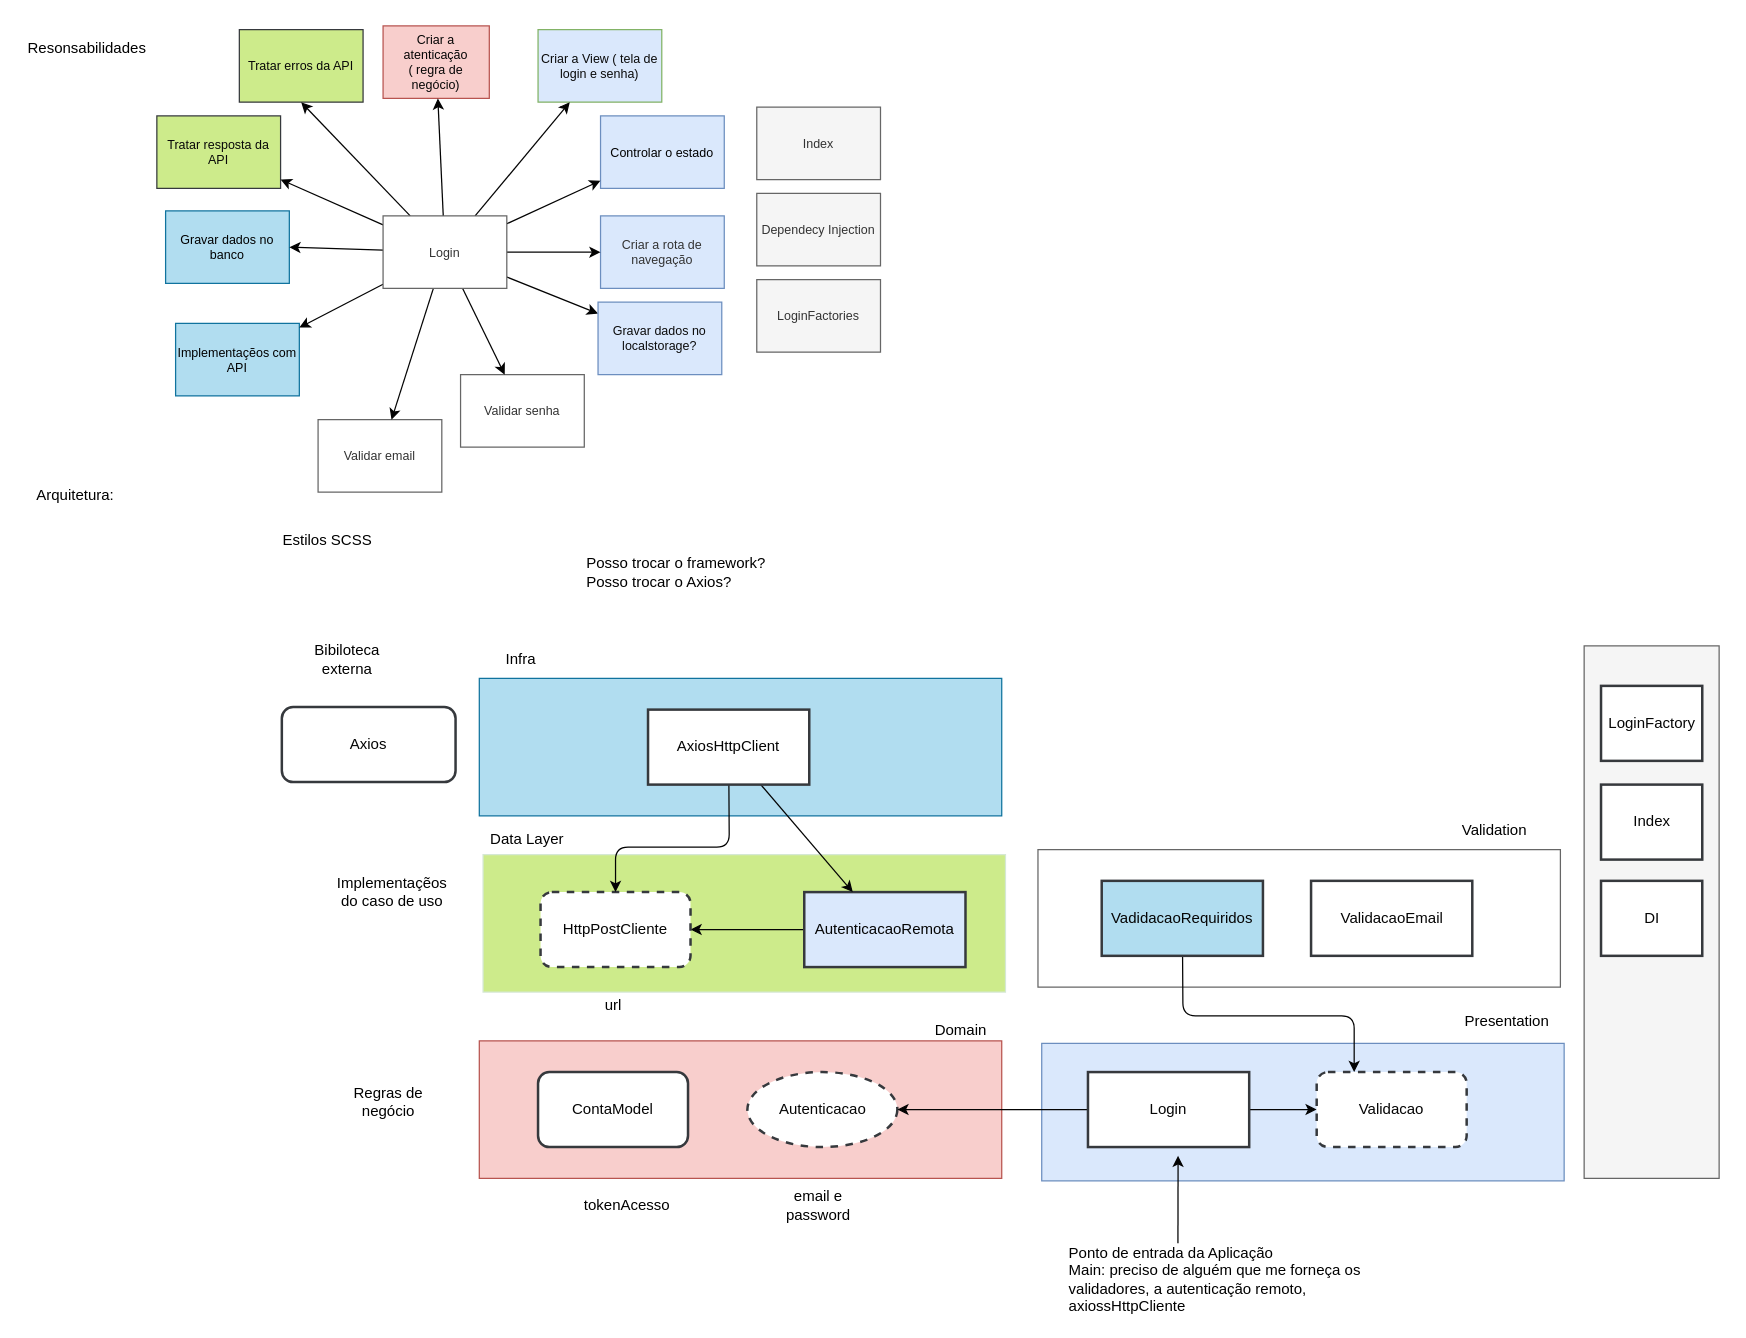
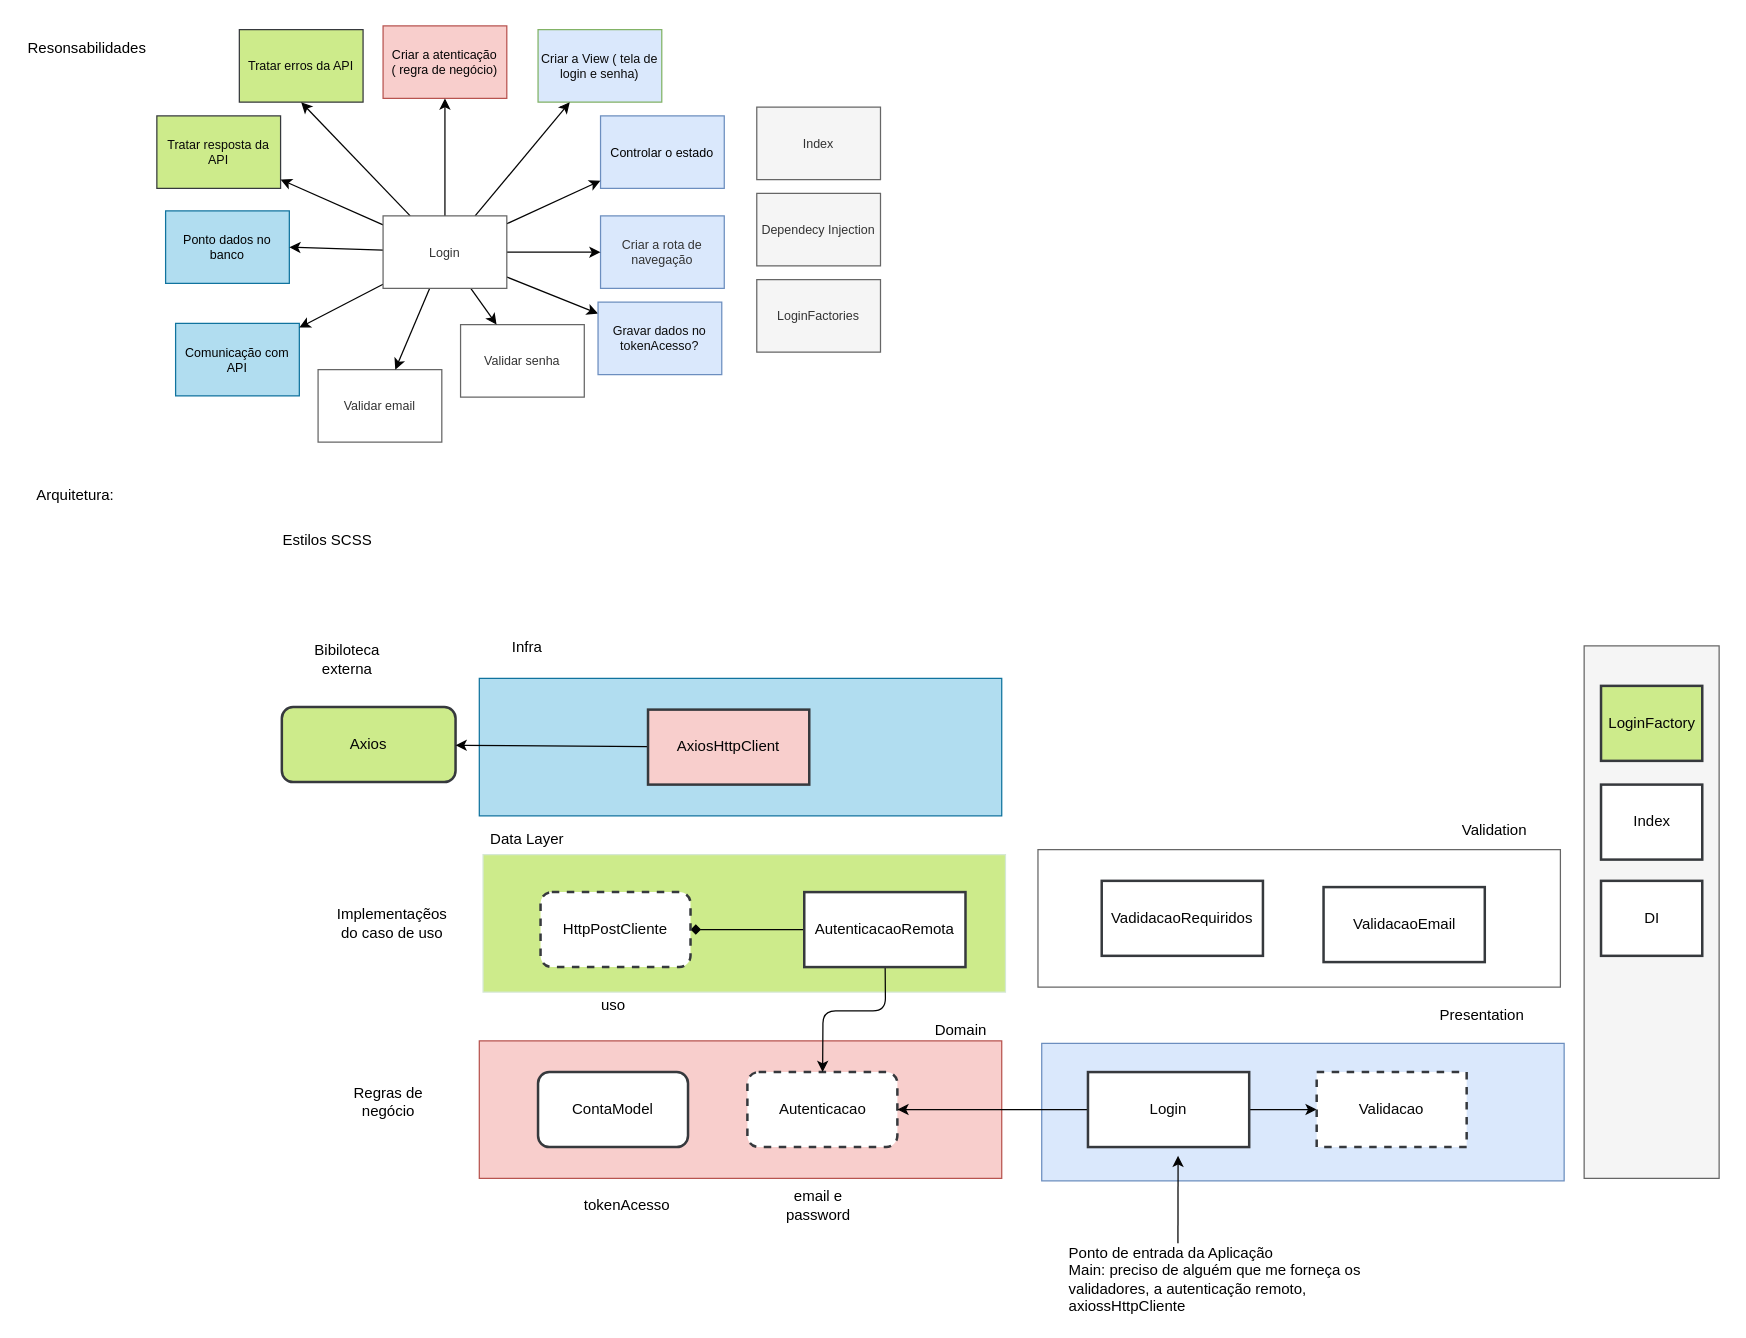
(436, 62) -> (445, 62)
(228, 247) -> (228, 247)
(660, 338) -> (660, 338)
(238, 359) -> (238, 359)
(523, 411) -> (523, 361)
(380, 456) -> (380, 406)
(707, 572) -> none
(521, 659) -> (528, 647)
(1652, 723) -> (1652, 723)
(369, 744) -> (369, 744)
(729, 747) -> (729, 747)
(804, 835) -> (556, 746)
(686, 847) -> none
(393, 892) -> (393, 923)
(1183, 918) -> (1183, 918)
(1392, 918) -> (1404, 924)
(700, 929) -> (701, 929)
(885, 929) -> (885, 929)
(614, 1006) -> (614, 1006)
none -> (850, 1011)
(1263, 1016) -> none
(1508, 1022) -> (1483, 1016)
(823, 1109) -> (823, 1109)
(1392, 1109) -> (1392, 1109)
